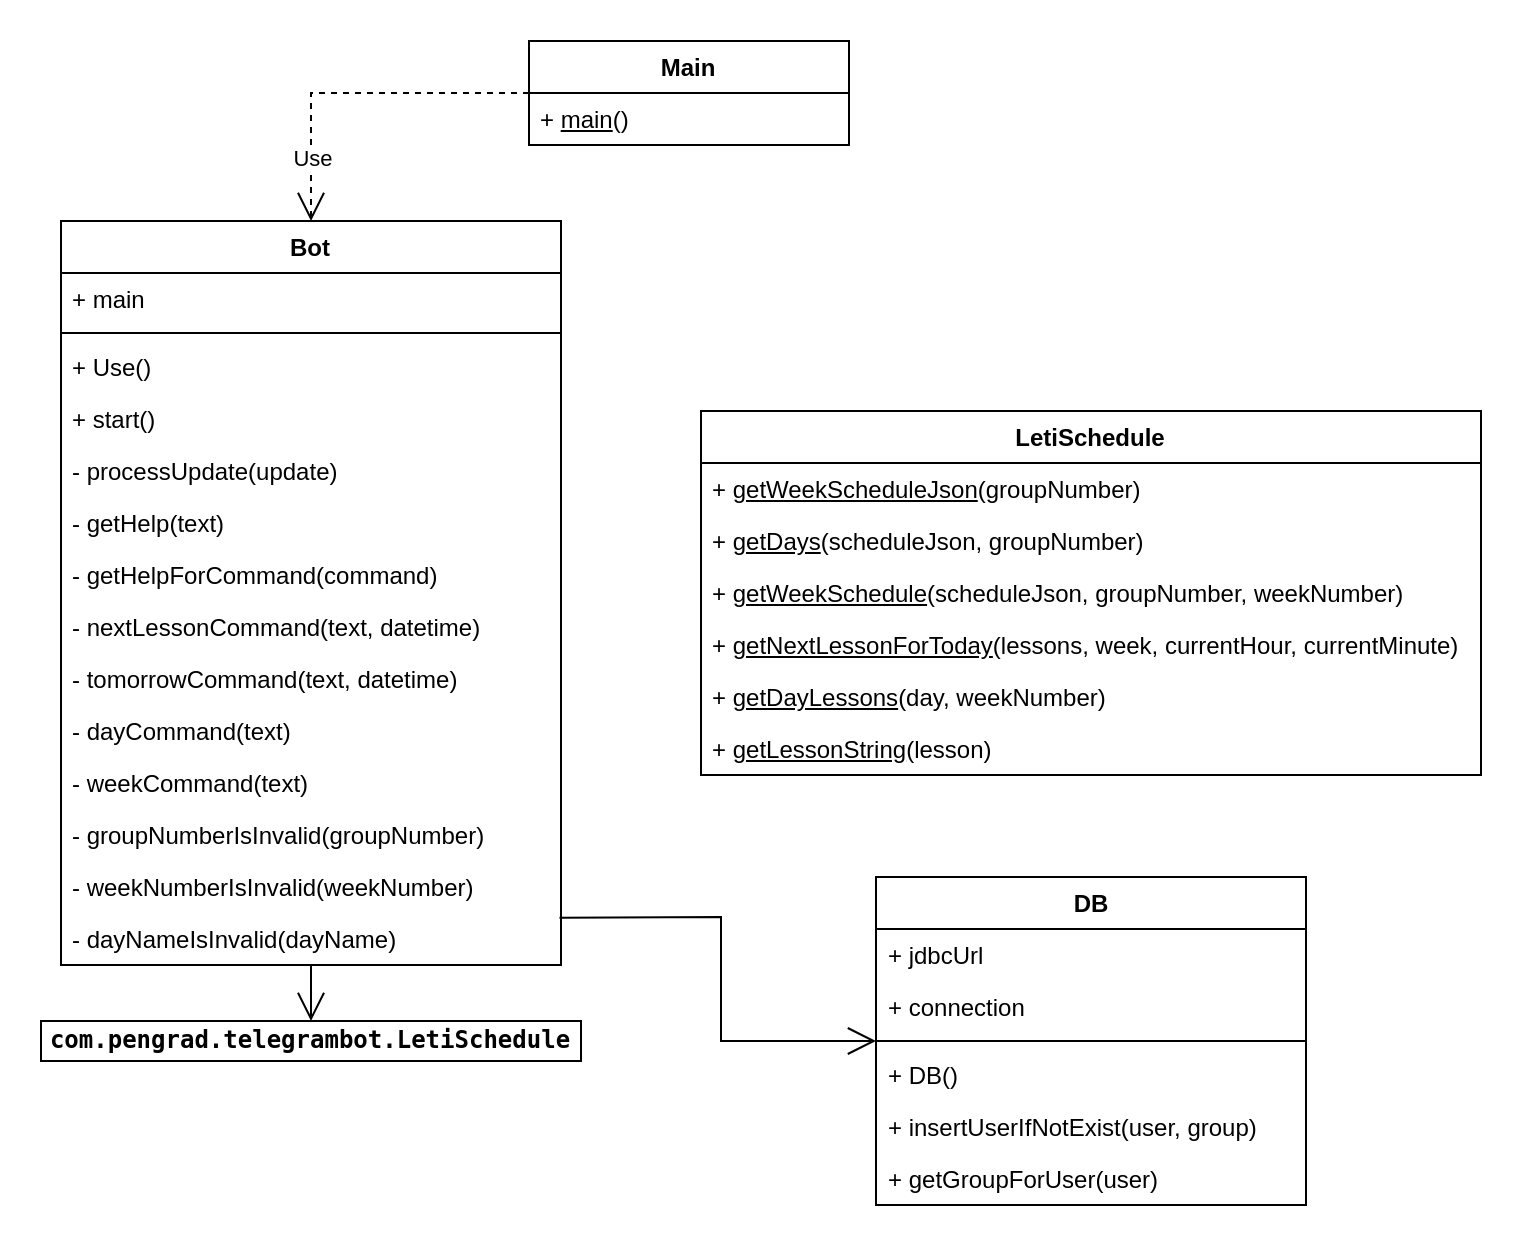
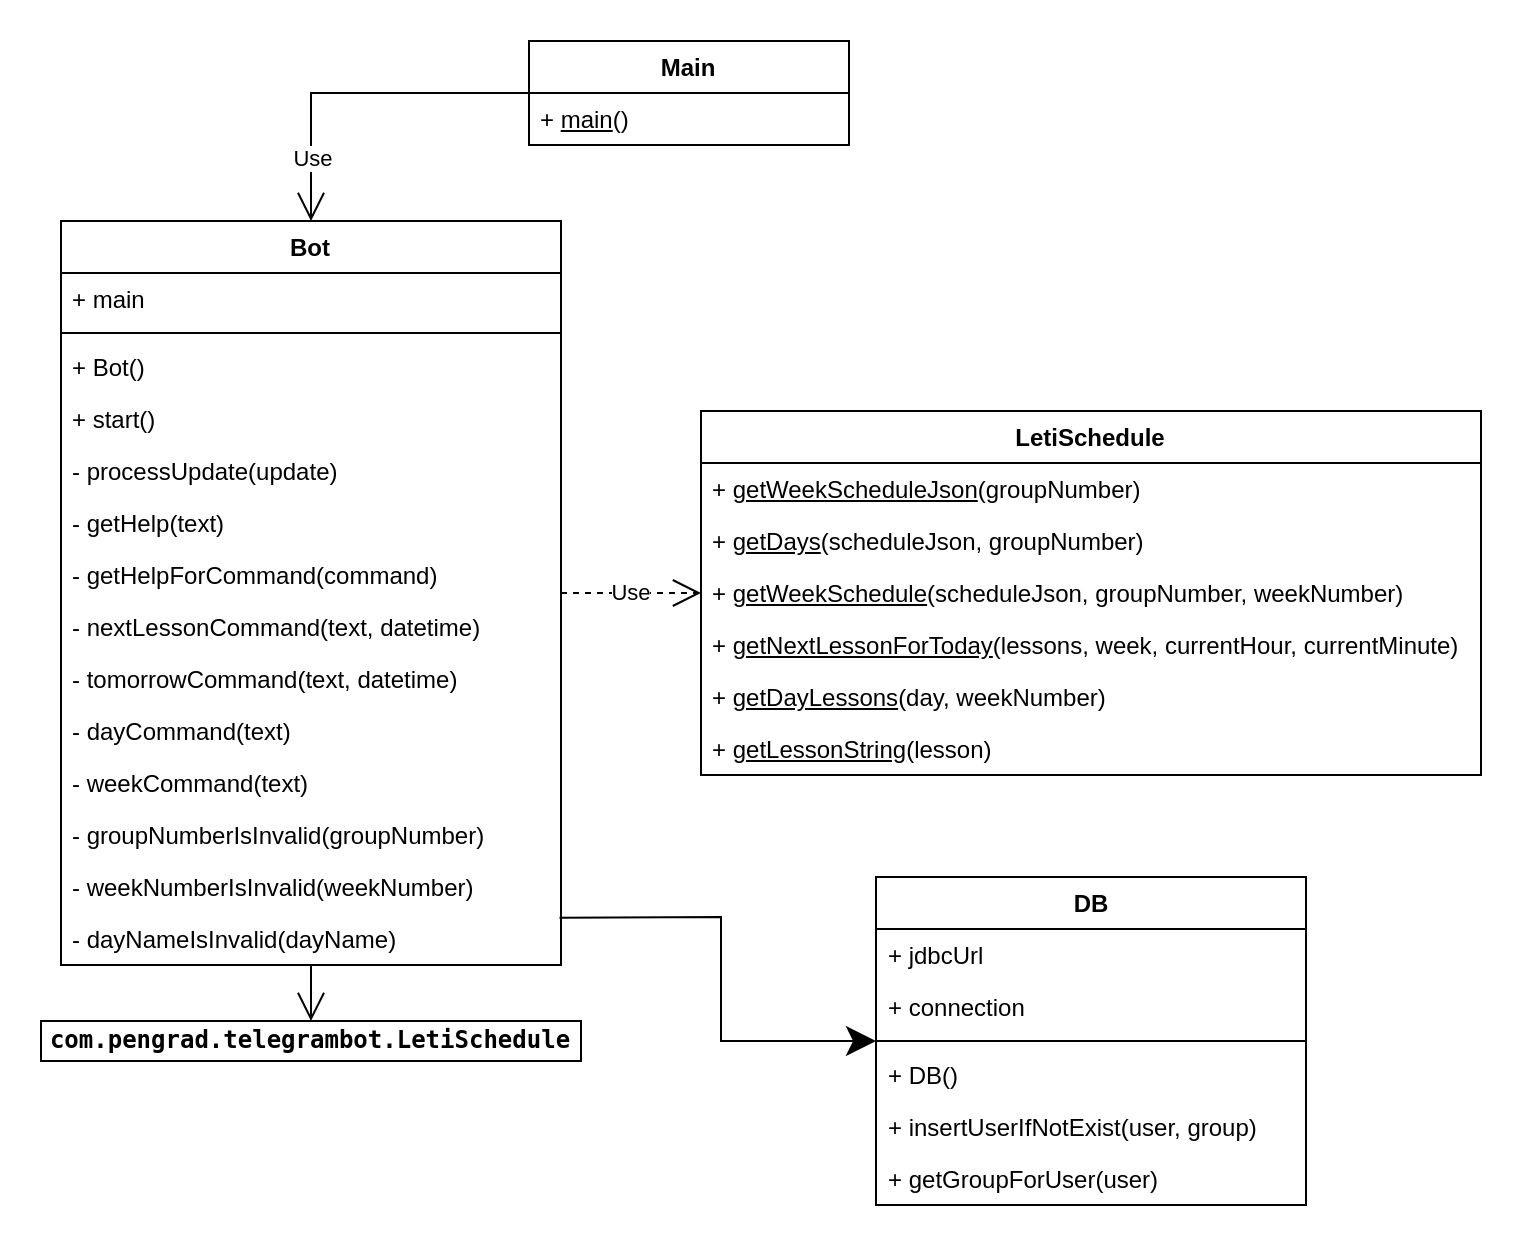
(391, 93) -> (391, 93)
(120, 369) -> (120, 369)
none -> (630, 593)
(859, 1041) -> (852, 1041)
